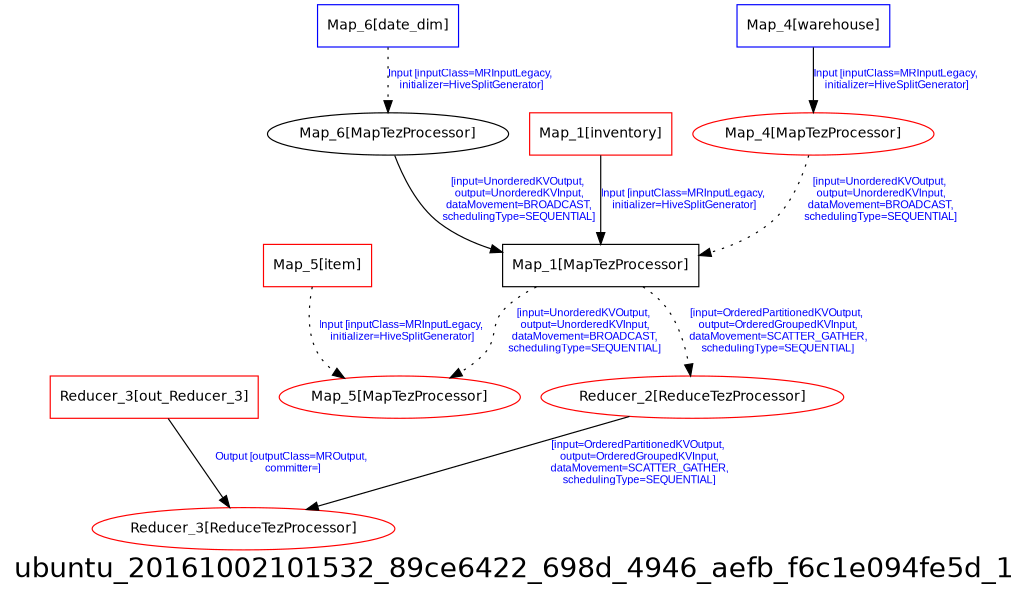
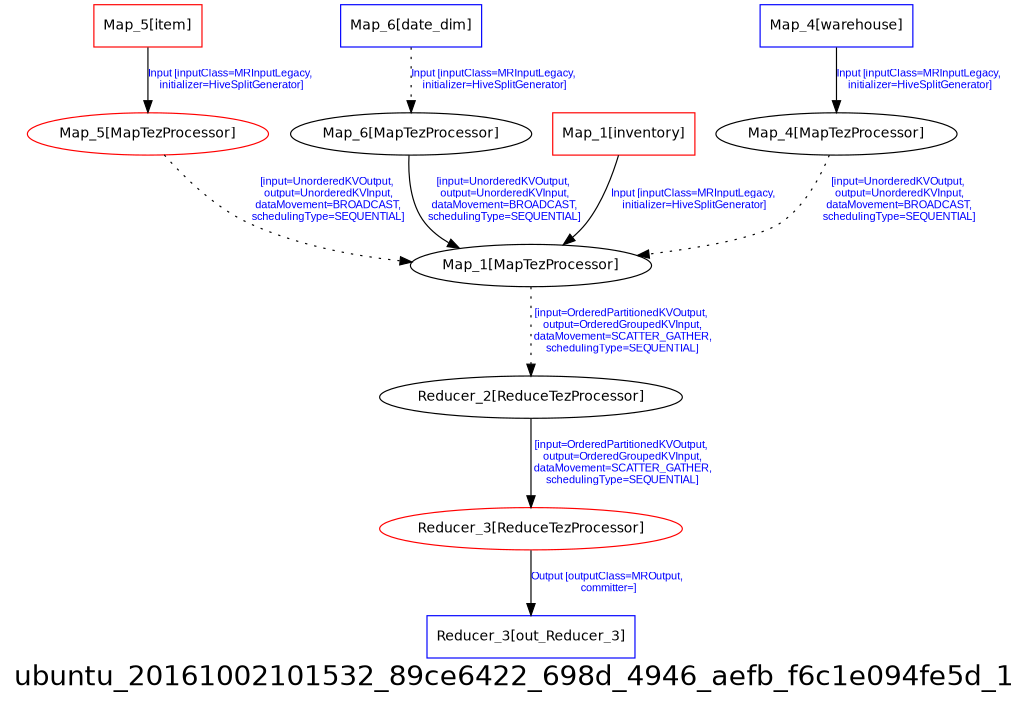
(813, 134) -> (836, 134)
(601, 266) -> (531, 266)
(495, 327) -> (271, 232)
(311, 333) -> (148, 74)
(154, 397) -> (531, 637)
(692, 397) -> (531, 397)
(196, 458) -> (531, 577)
